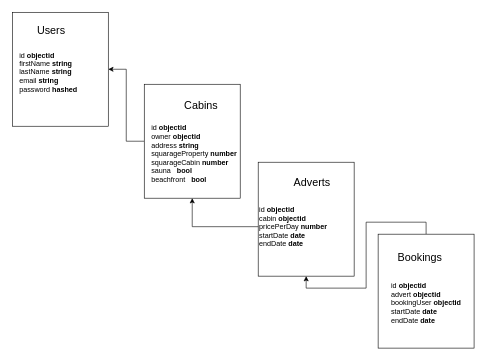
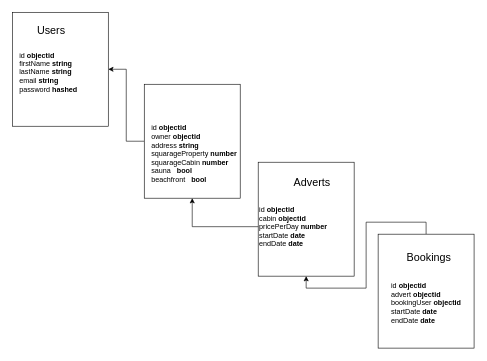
(201, 105) -> none
(420, 258) -> (429, 258)
